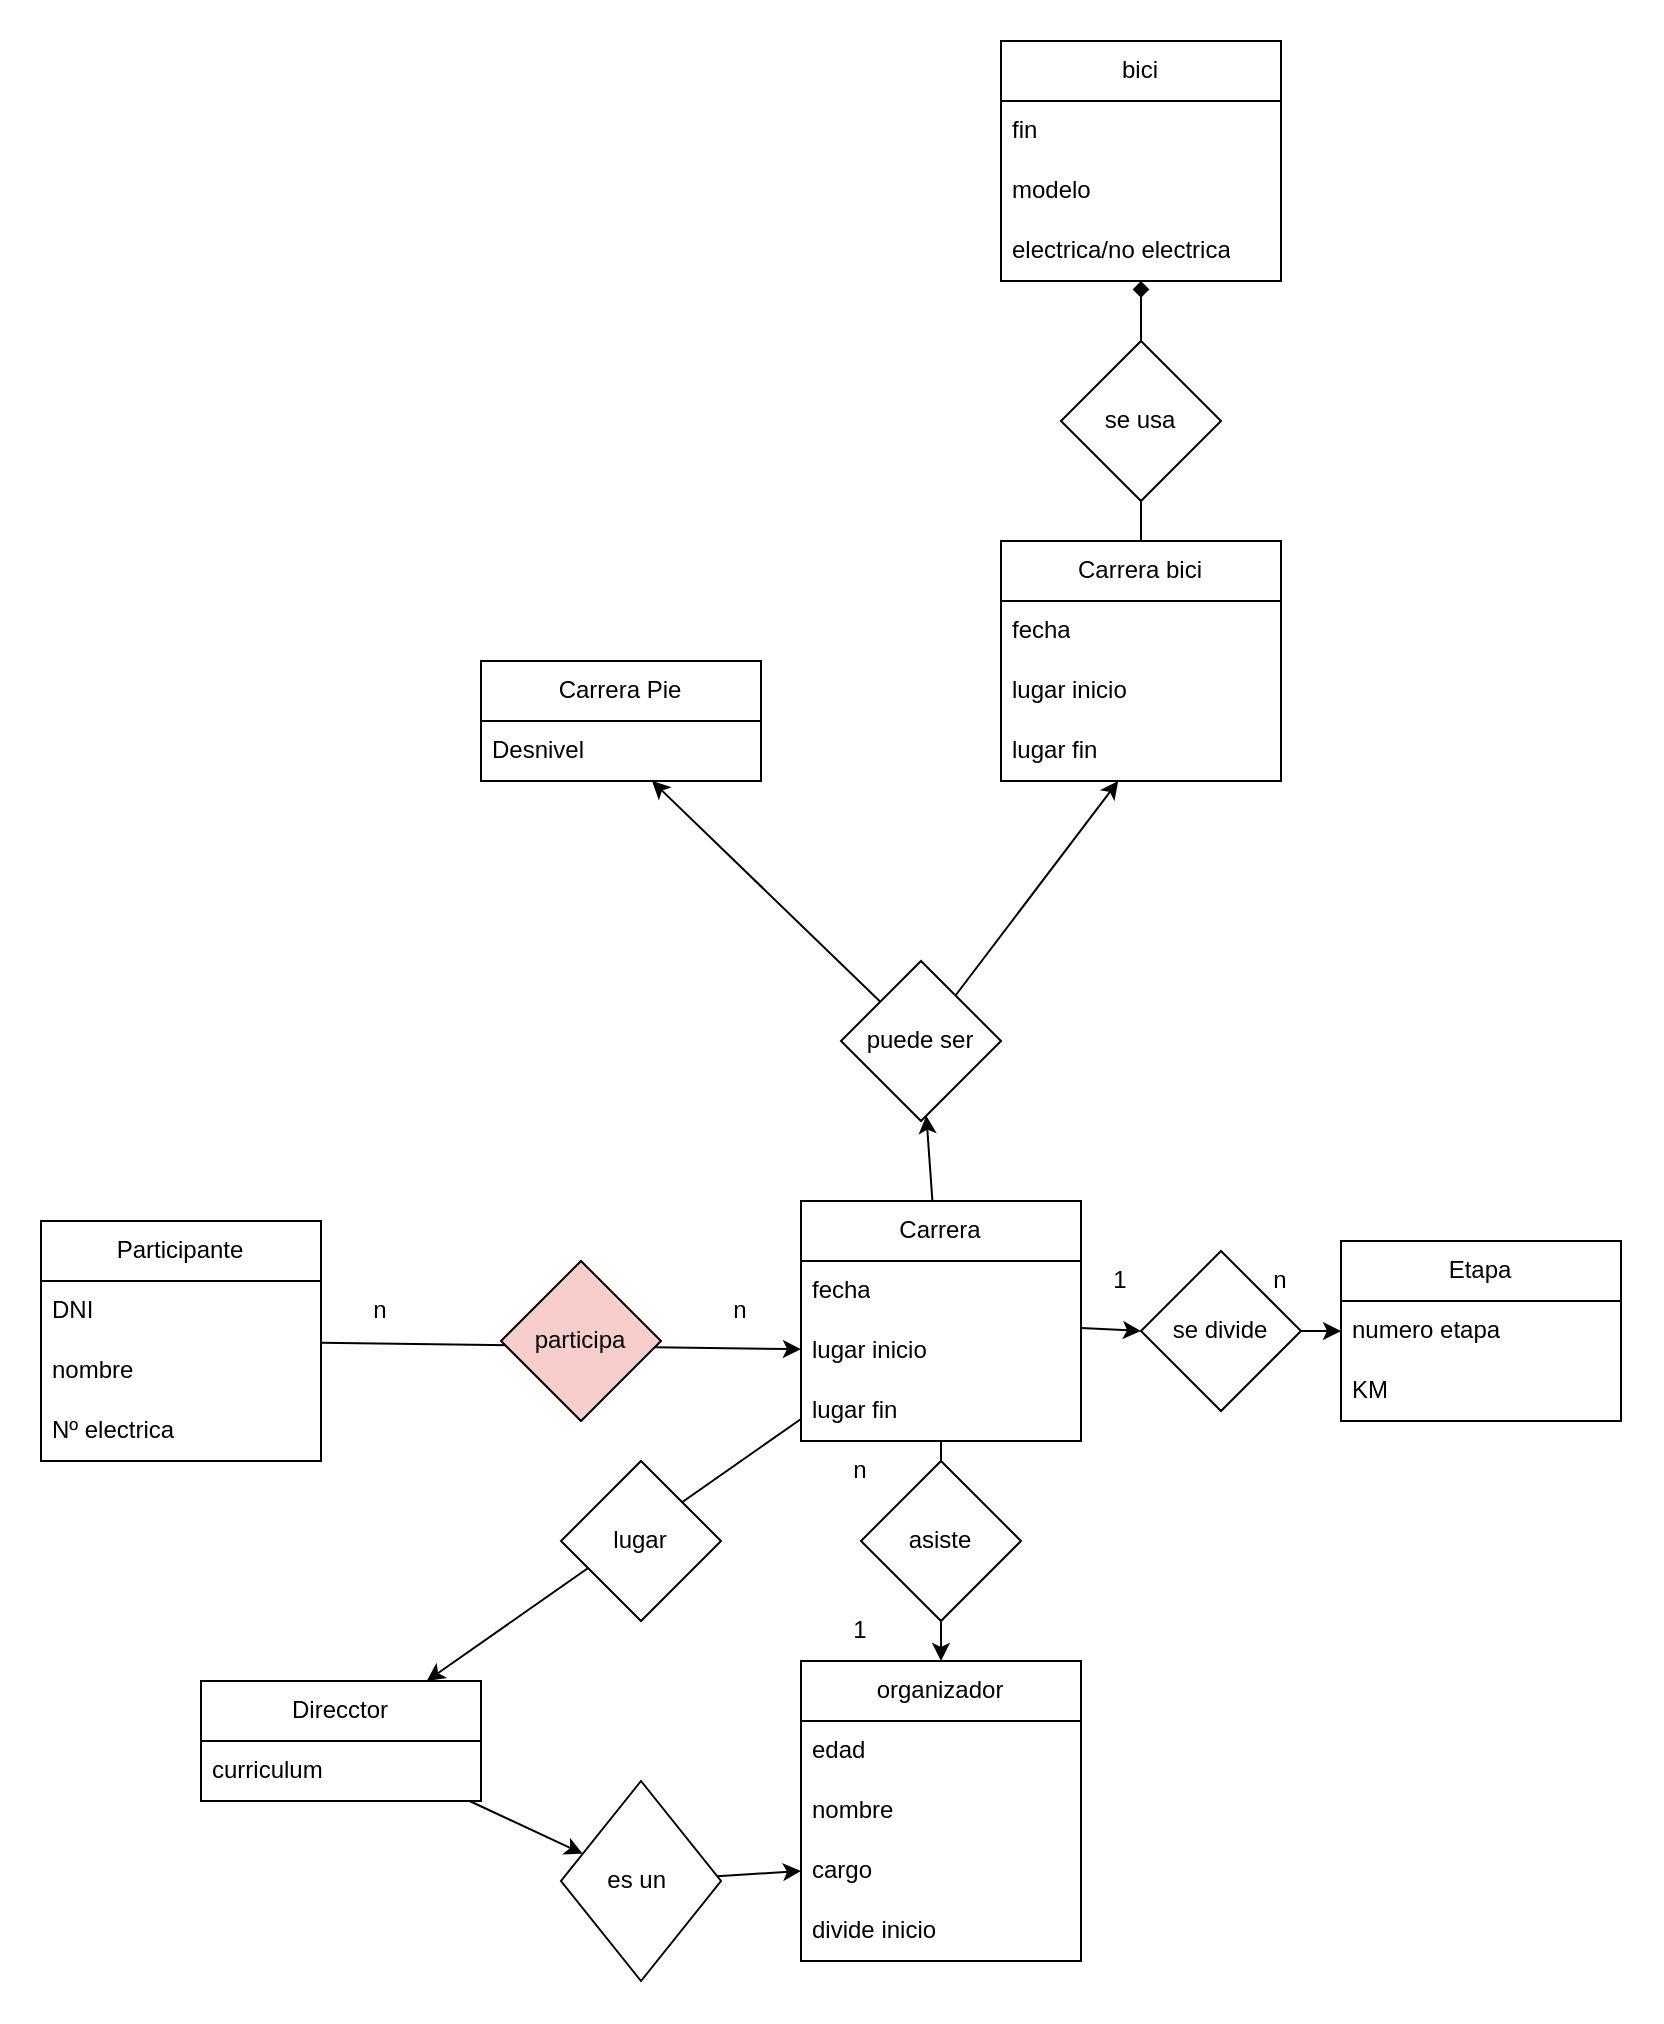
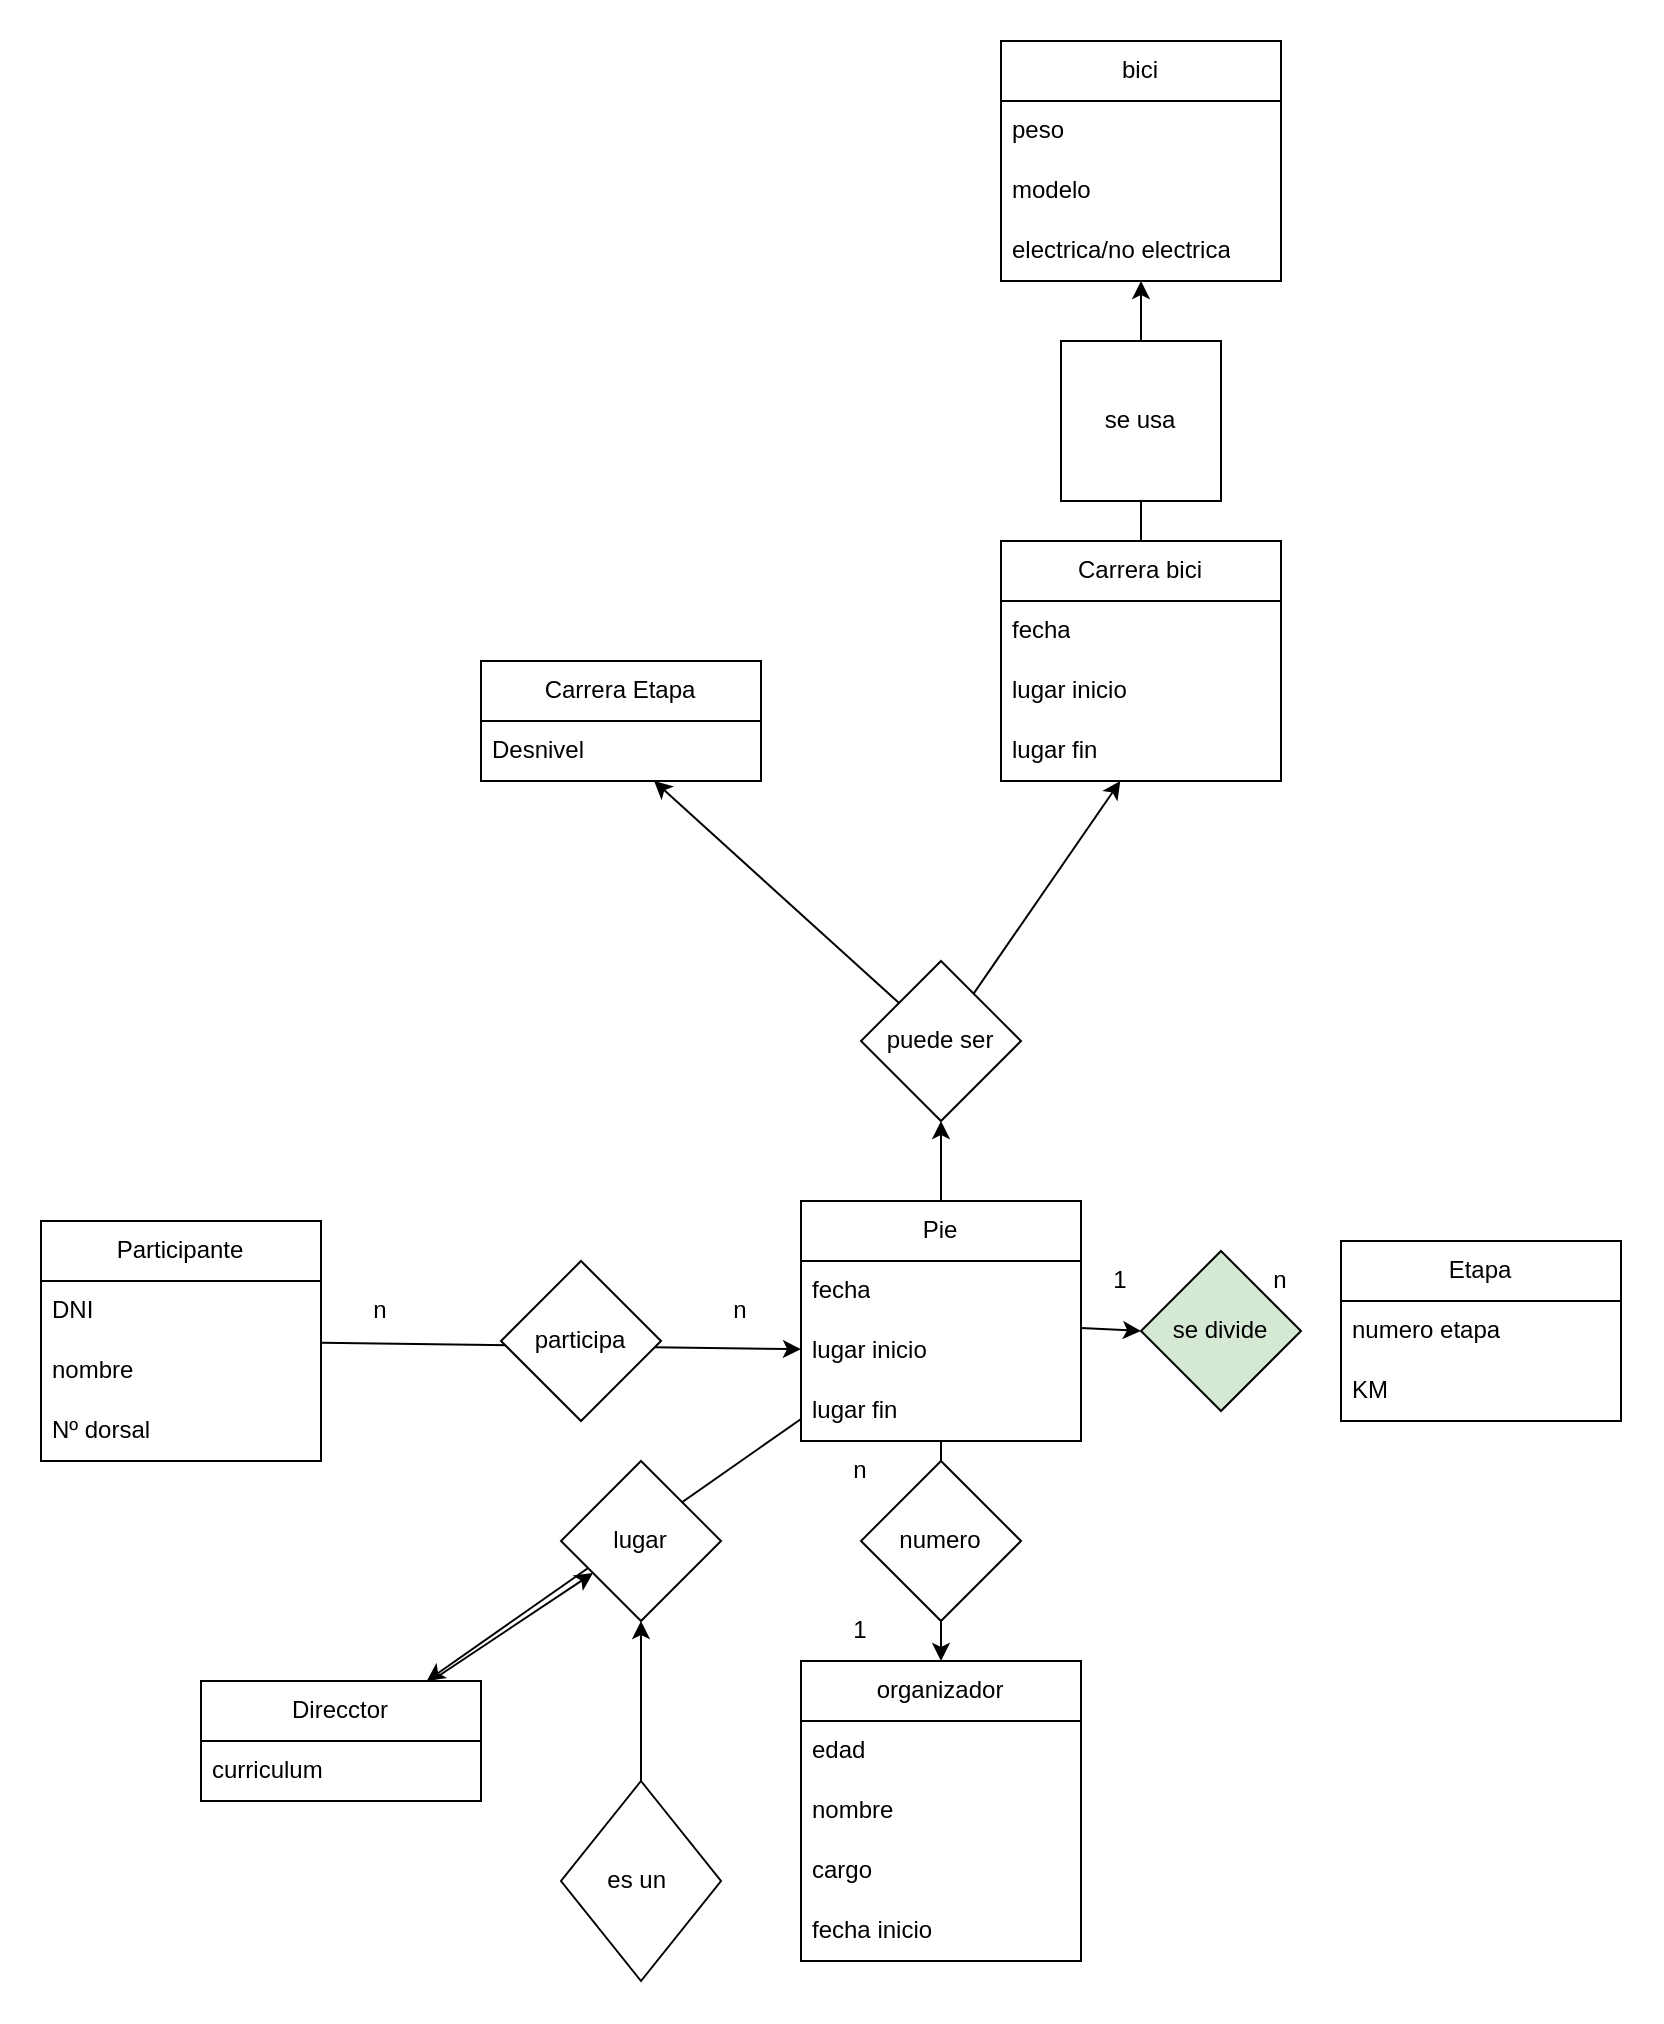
(1030, 131) -> (1040, 131)
(1141, 297) -> (1141, 296)
(1141, 421) -> (1141, 421)
(621, 691) -> (621, 691)
(921, 1041) -> (941, 1041)
(941, 1231) -> (941, 1231)
(1221, 1331) -> (1221, 1331)
(1314, 1331) -> none
(581, 1341) -> (581, 1341)
(124, 1431) -> (107, 1431)
(941, 1541) -> (941, 1541)
(524, 1826) -> (510, 1628)
(752, 1874) -> (641, 1708)
(882, 1931) -> (881, 1931)
